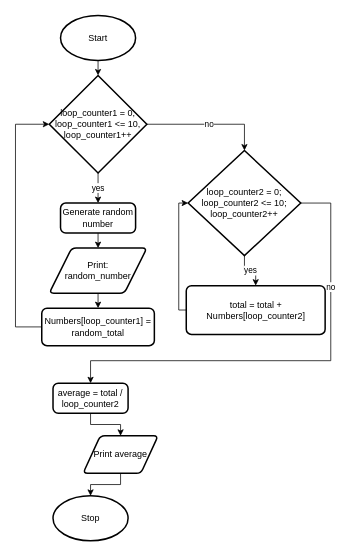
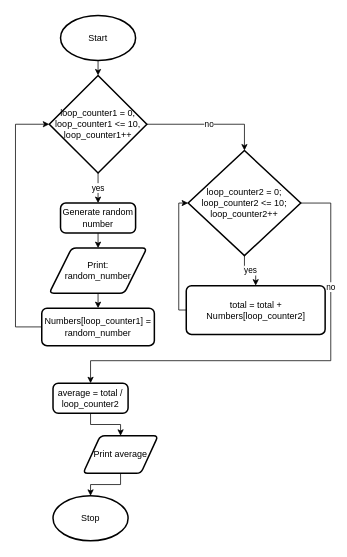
(98, 327) -> (98, 327)
